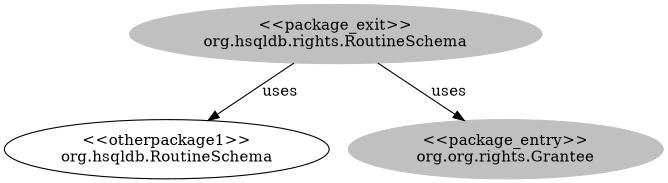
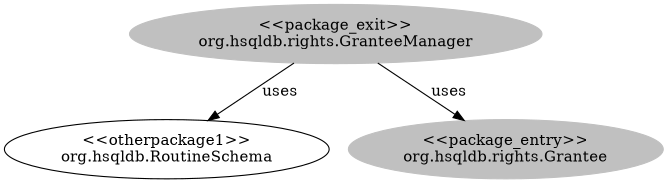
(336, 34) -> (336, 34)
(506, 149) -> (506, 149)
